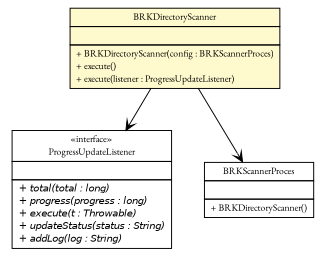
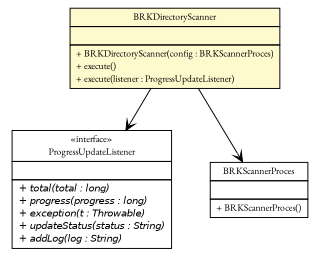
(259, 208) -> (259, 208)
(78, 214) -> (82, 214)
